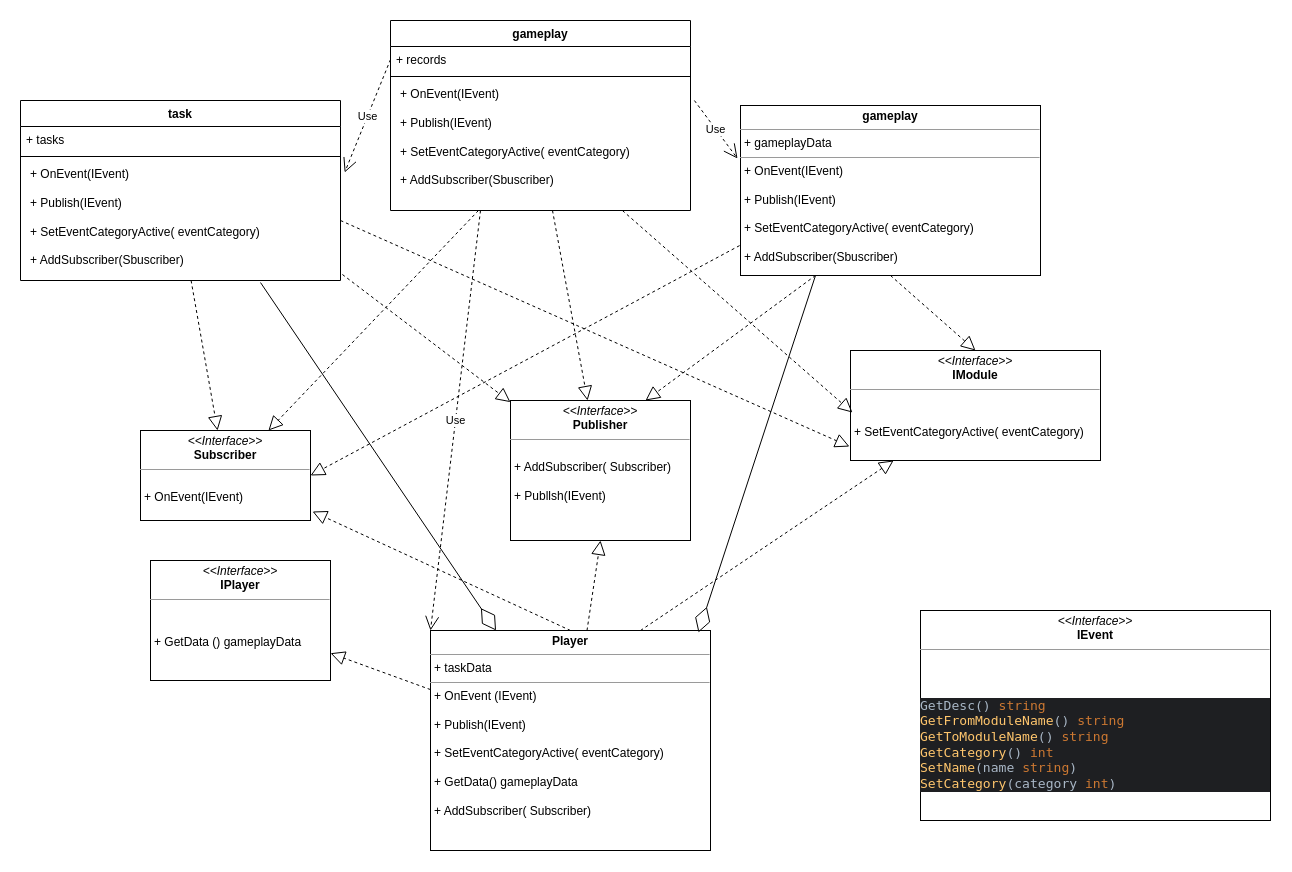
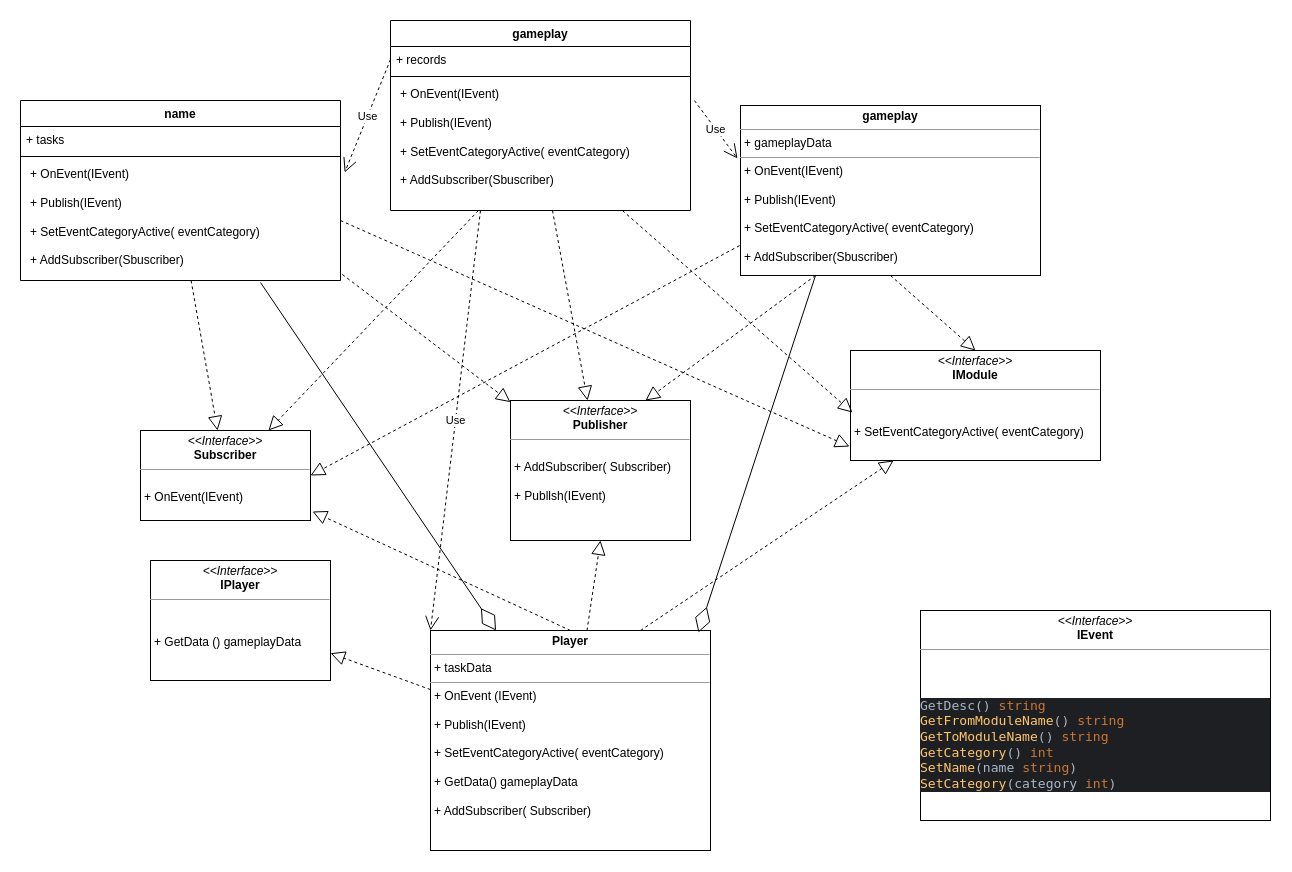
(181, 115) -> (181, 115)
